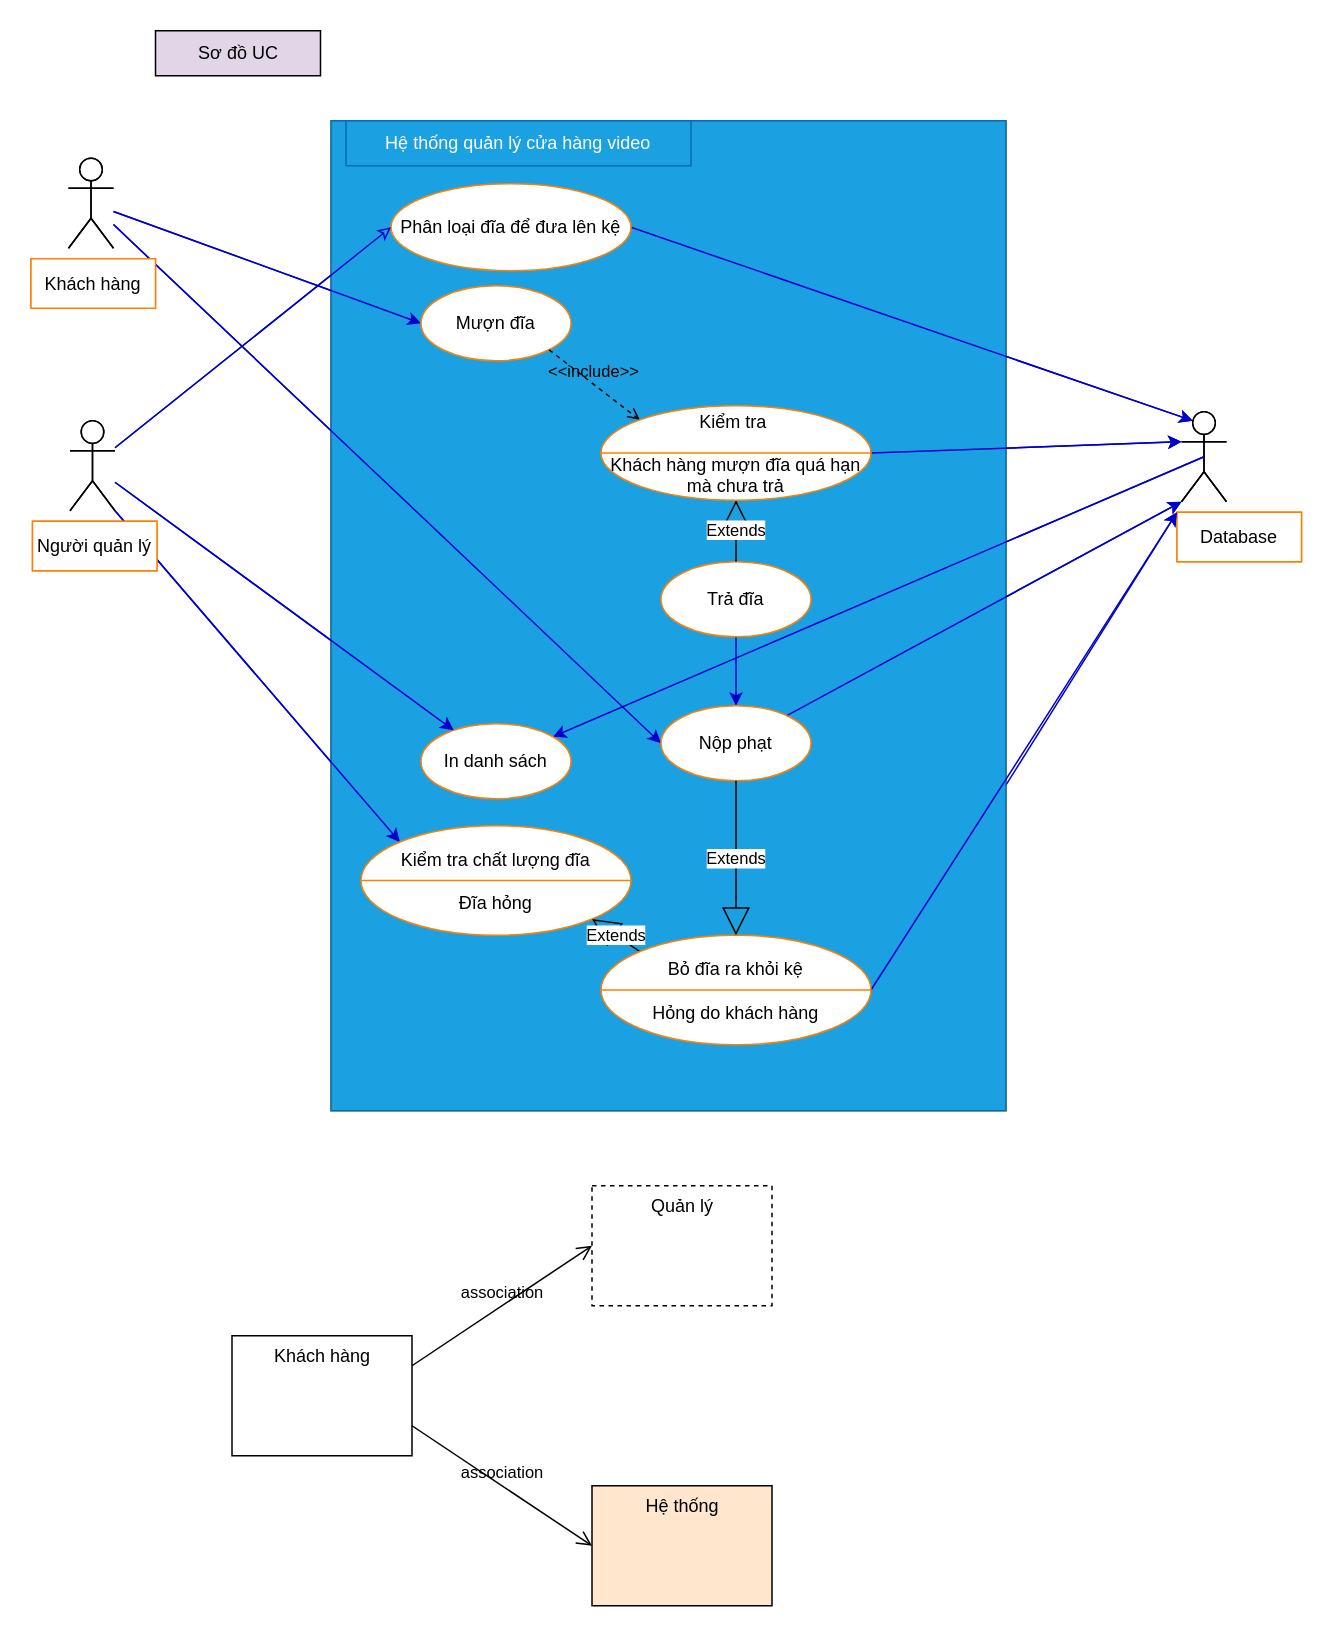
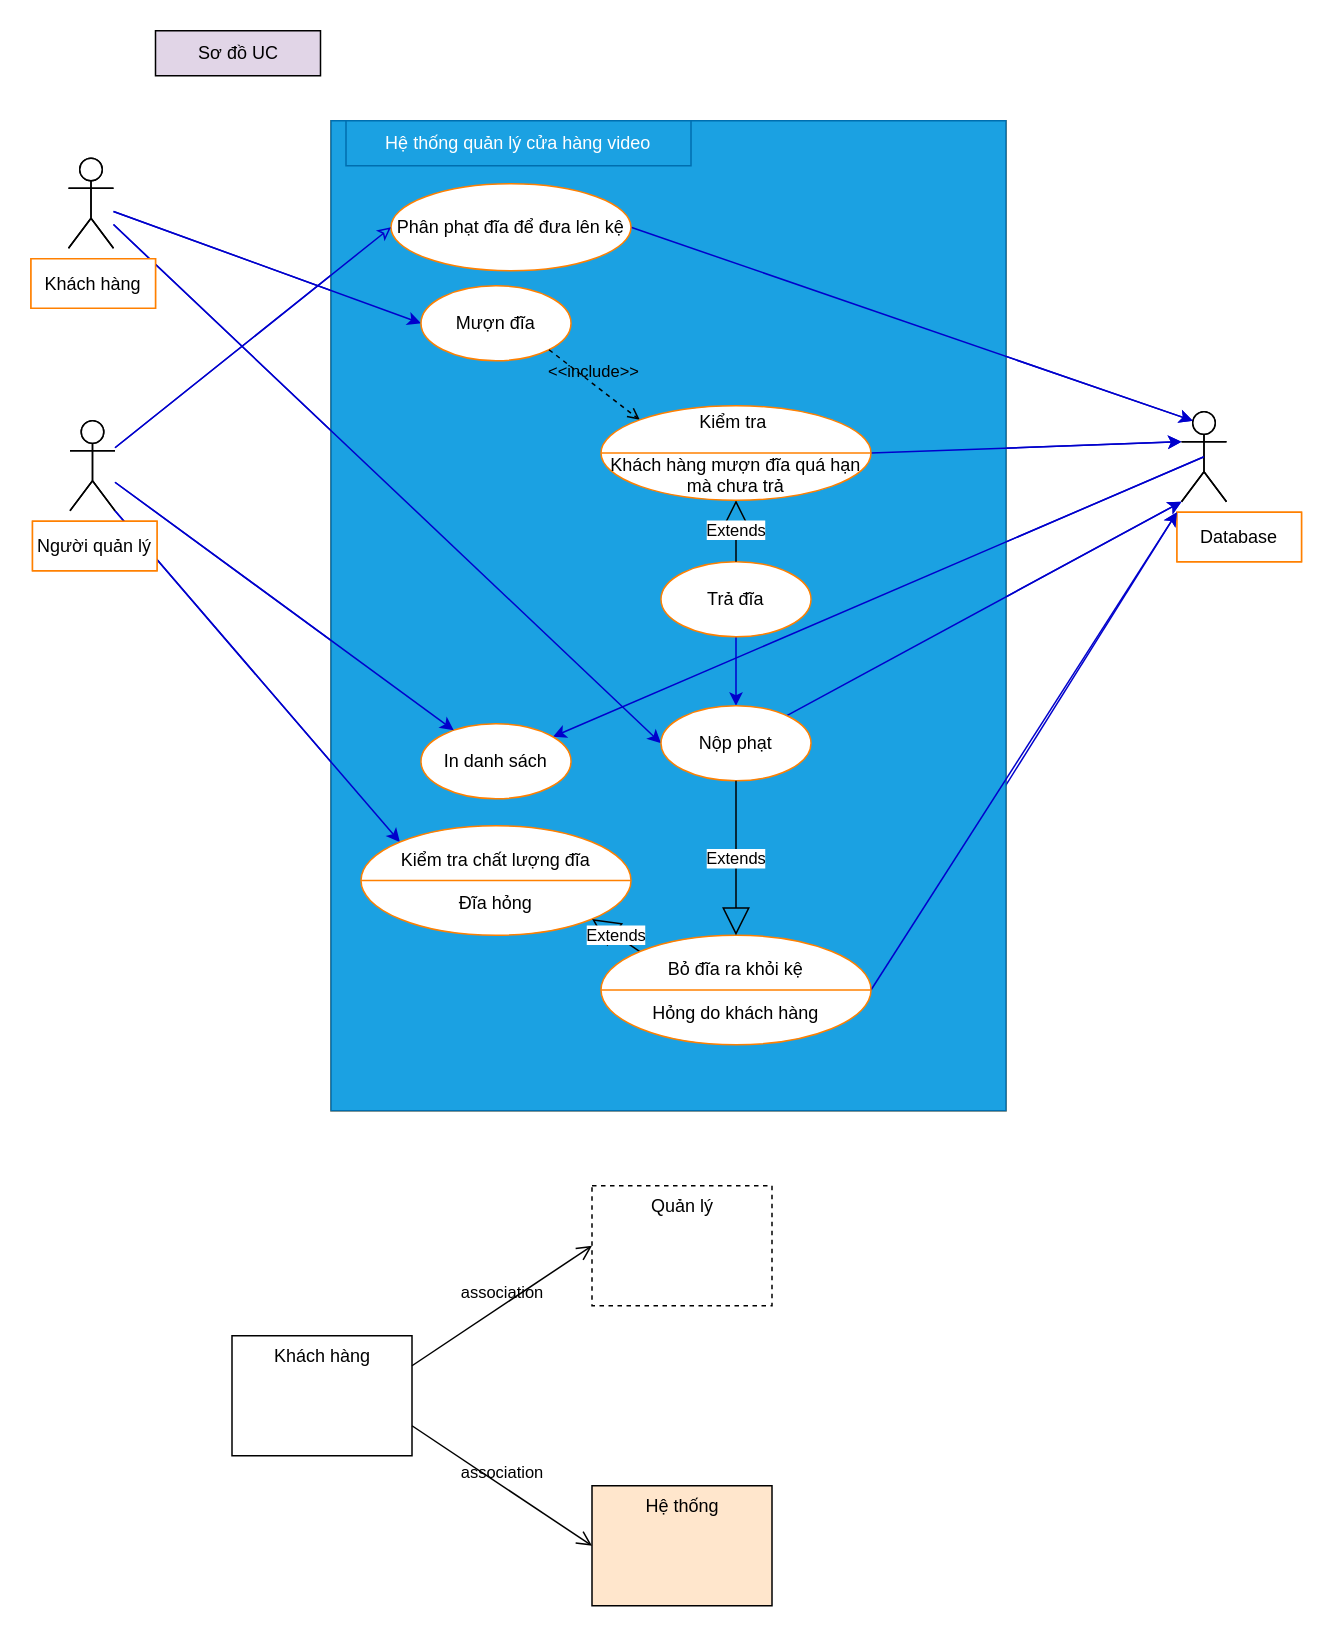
(511, 227) -> (511, 227)
